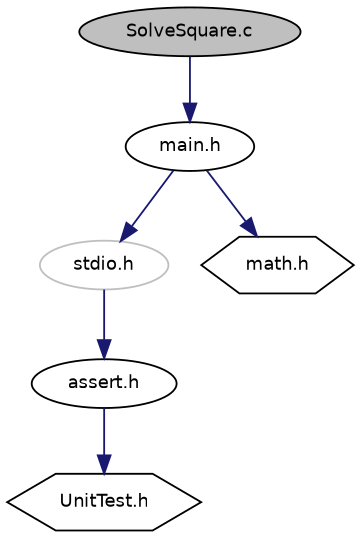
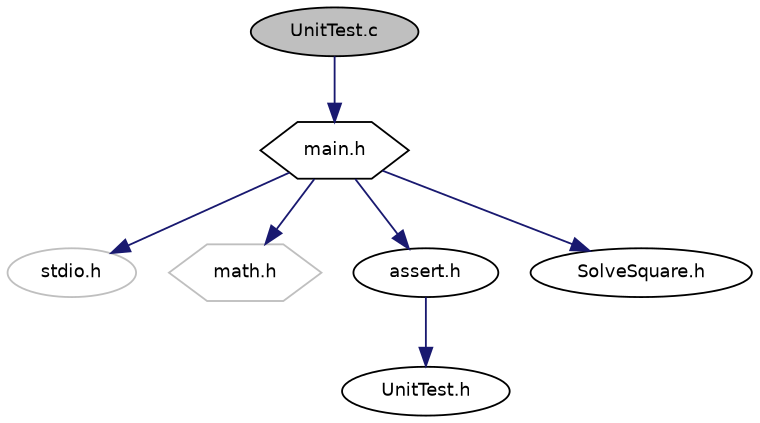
(190, 32) -> (335, 32)
(190, 147) -> (335, 150)
(278, 265) -> (245, 273)
none -> (641, 273)
(104, 315) -> (377, 207)
(104, 502) -> (426, 391)
